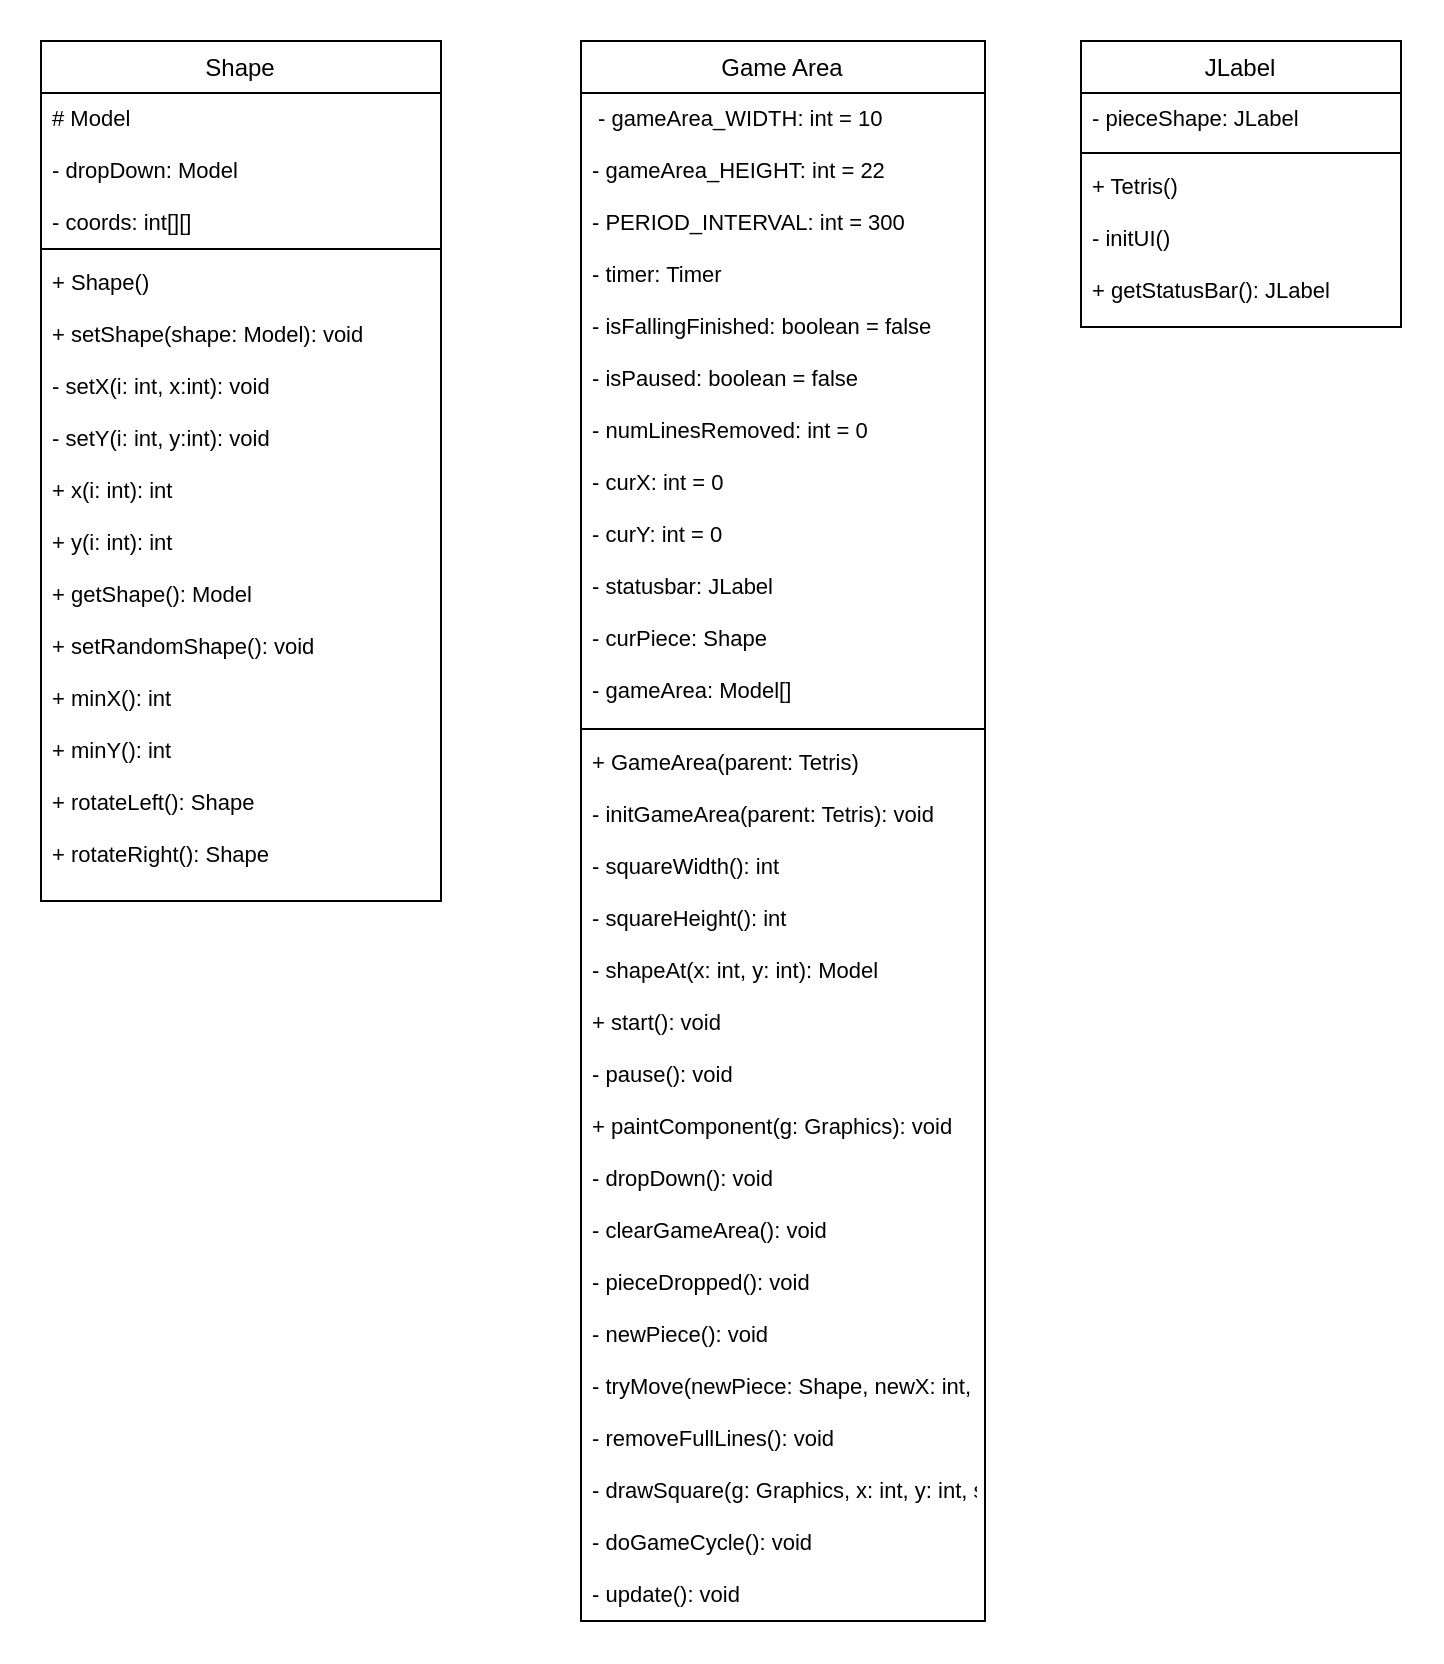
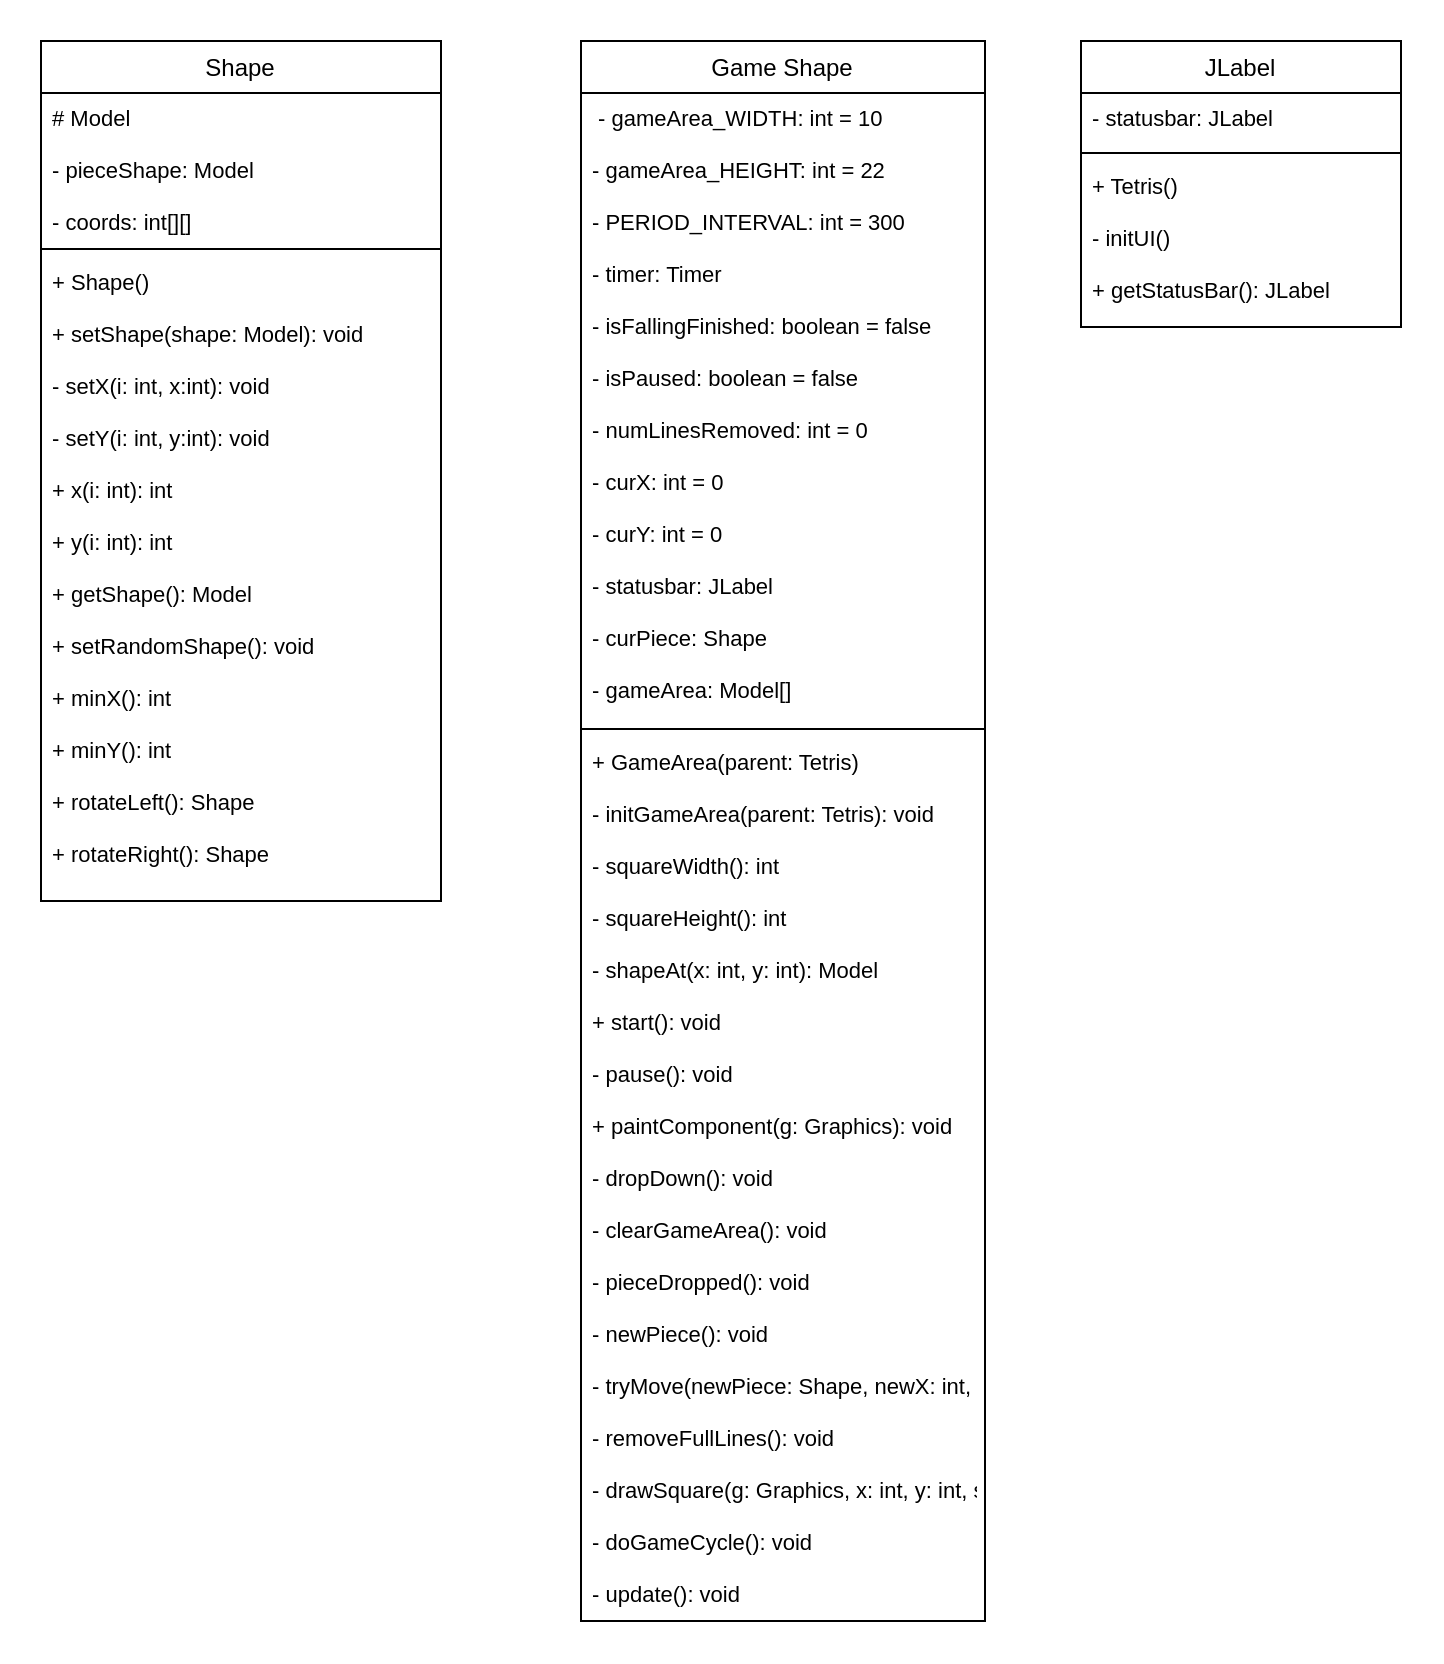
(782, 68) -> (782, 68)
(89, 119) -> (89, 119)
(1201, 119) -> (1198, 119)
